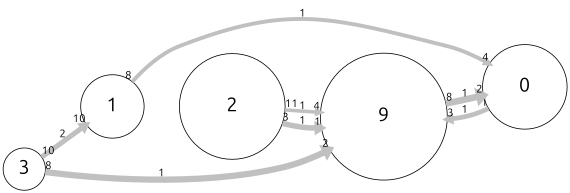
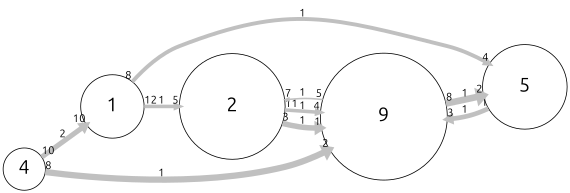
(525, 87) -> (525, 87)
none -> (306, 98)
none -> (160, 106)
(24, 169) -> (24, 169)
